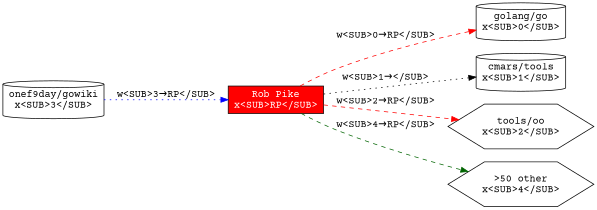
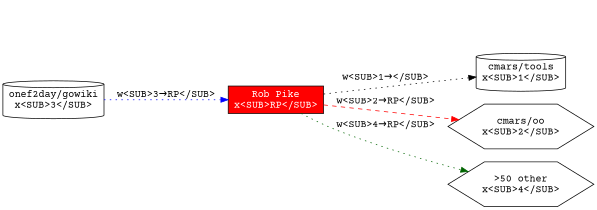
(521, 22) -> none
(53, 100) -> (53, 100)
(521, 126) -> (521, 126)
(380, 146) -> (380, 146)
